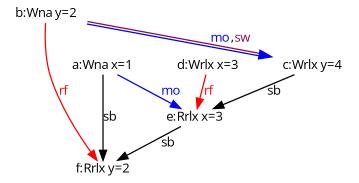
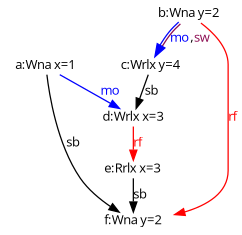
(144, 89) -> (85, 89)
(259, 90) -> (144, 87)
(103, 169) -> (133, 221)
